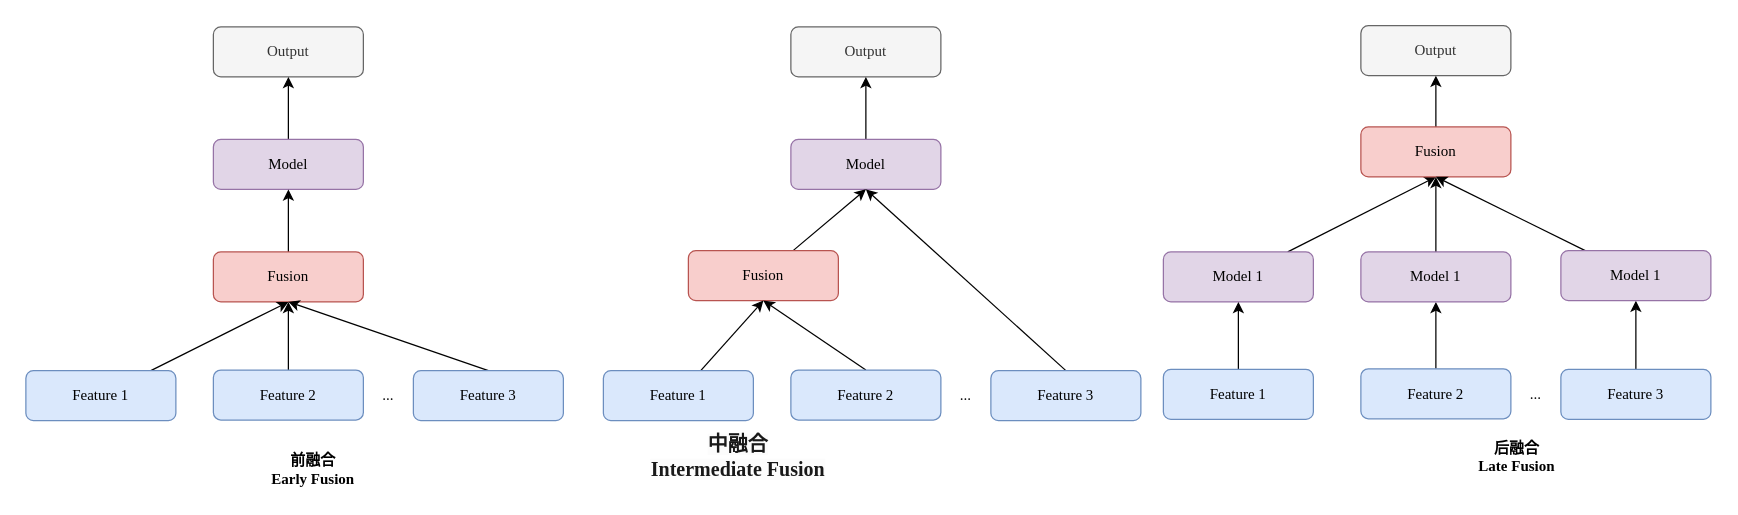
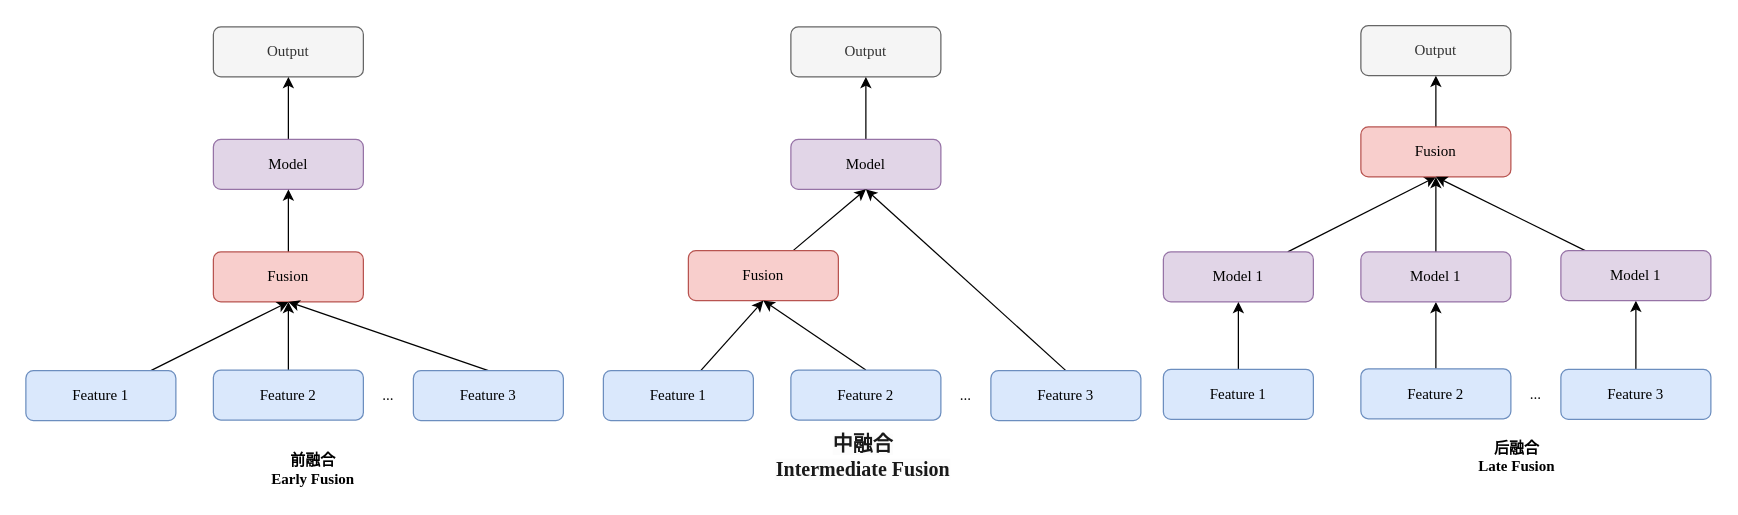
(738, 457) -> (863, 457)
